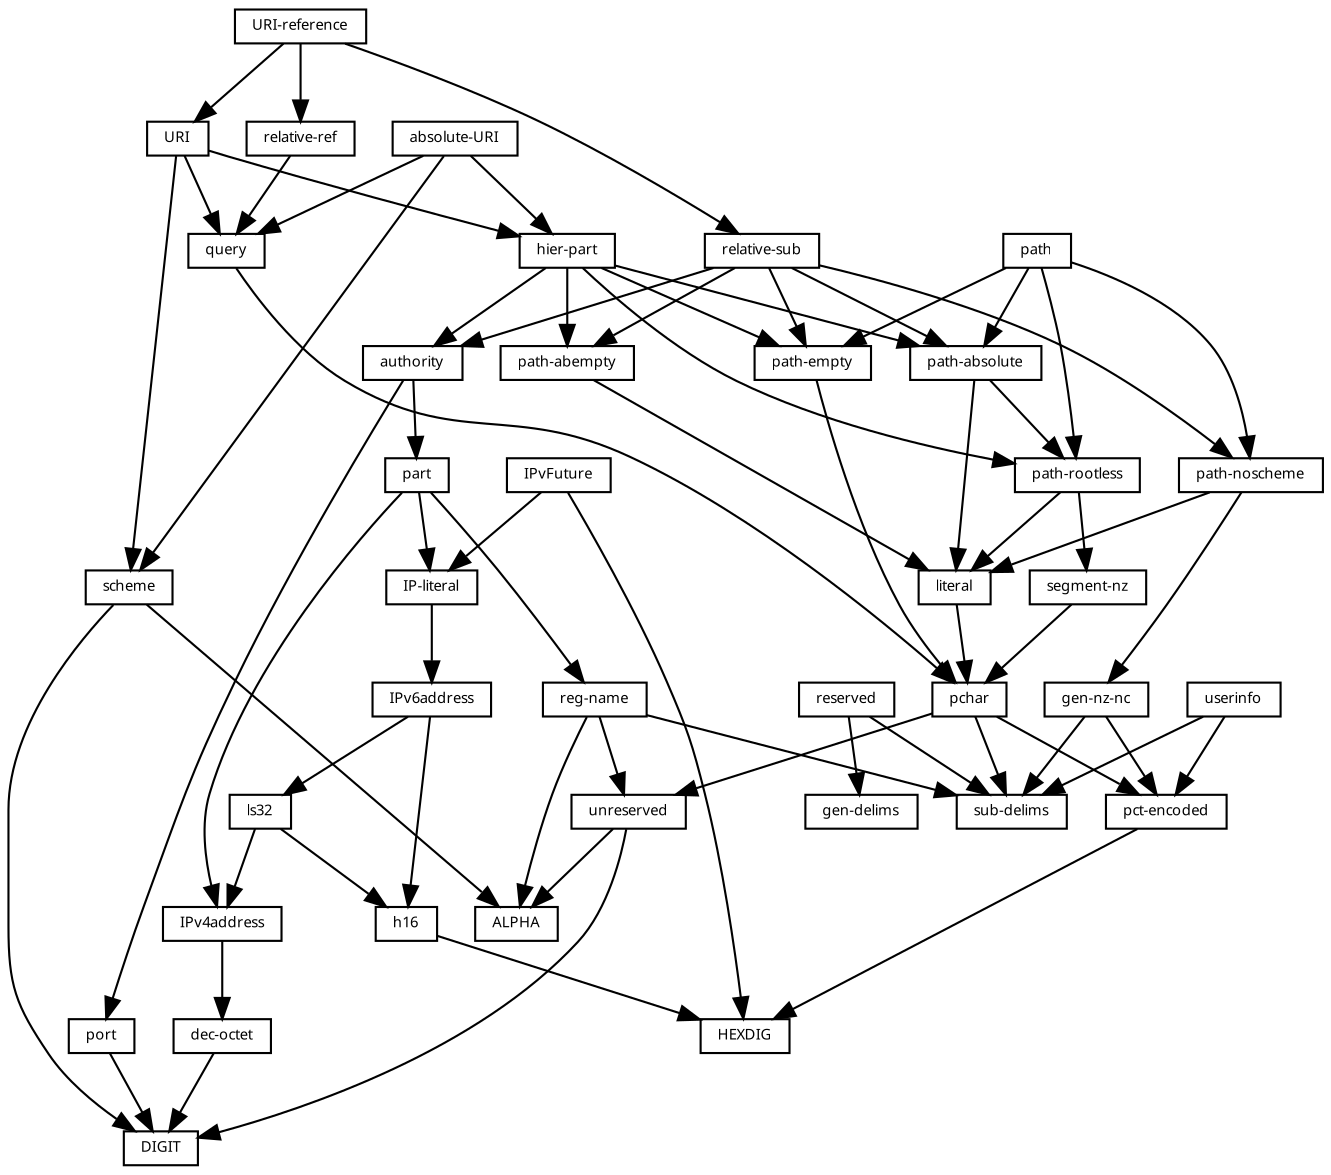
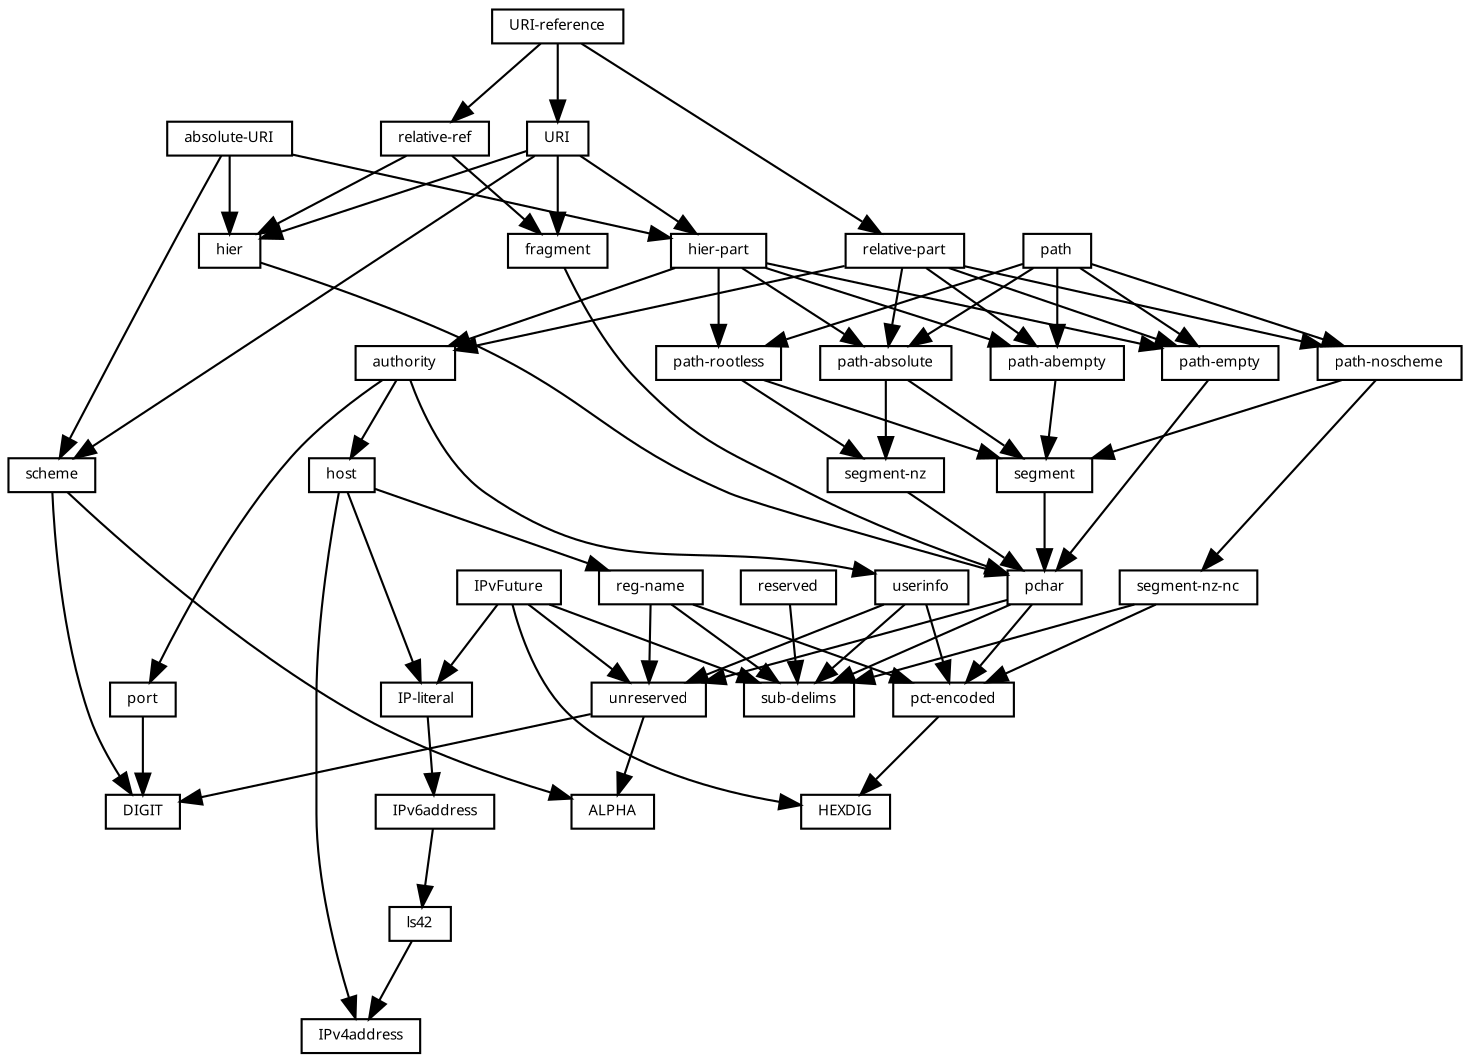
(226, 251) -> (230, 251)
none -> (558, 251)
(762, 251) -> (905, 251)
none -> (1057, 296)
(1019, 411) -> (886, 407)
(417, 475) -> (342, 475)
none -> (596, 544)
(955, 587) -> (1045, 475)
none -> (813, 633)
none -> (635, 636)
none -> (571, 637)
(1096, 700) -> (1189, 587)
(550, 799) -> (772, 633)
(260, 812) -> (420, 924)
(861, 812) -> none
(406, 924) -> none
(222, 1036) -> none
